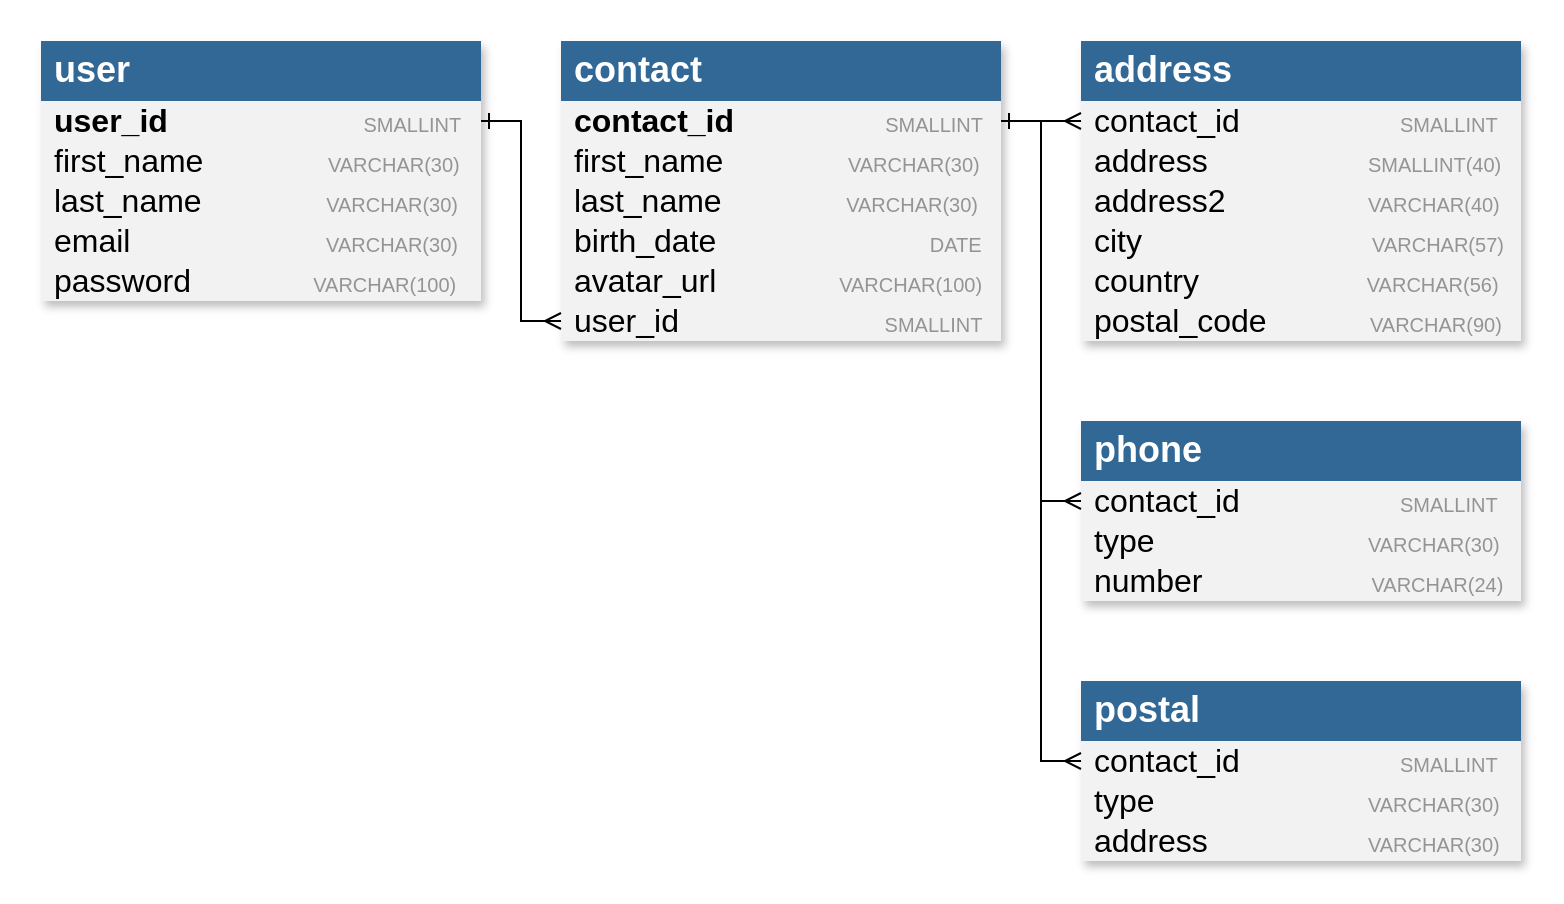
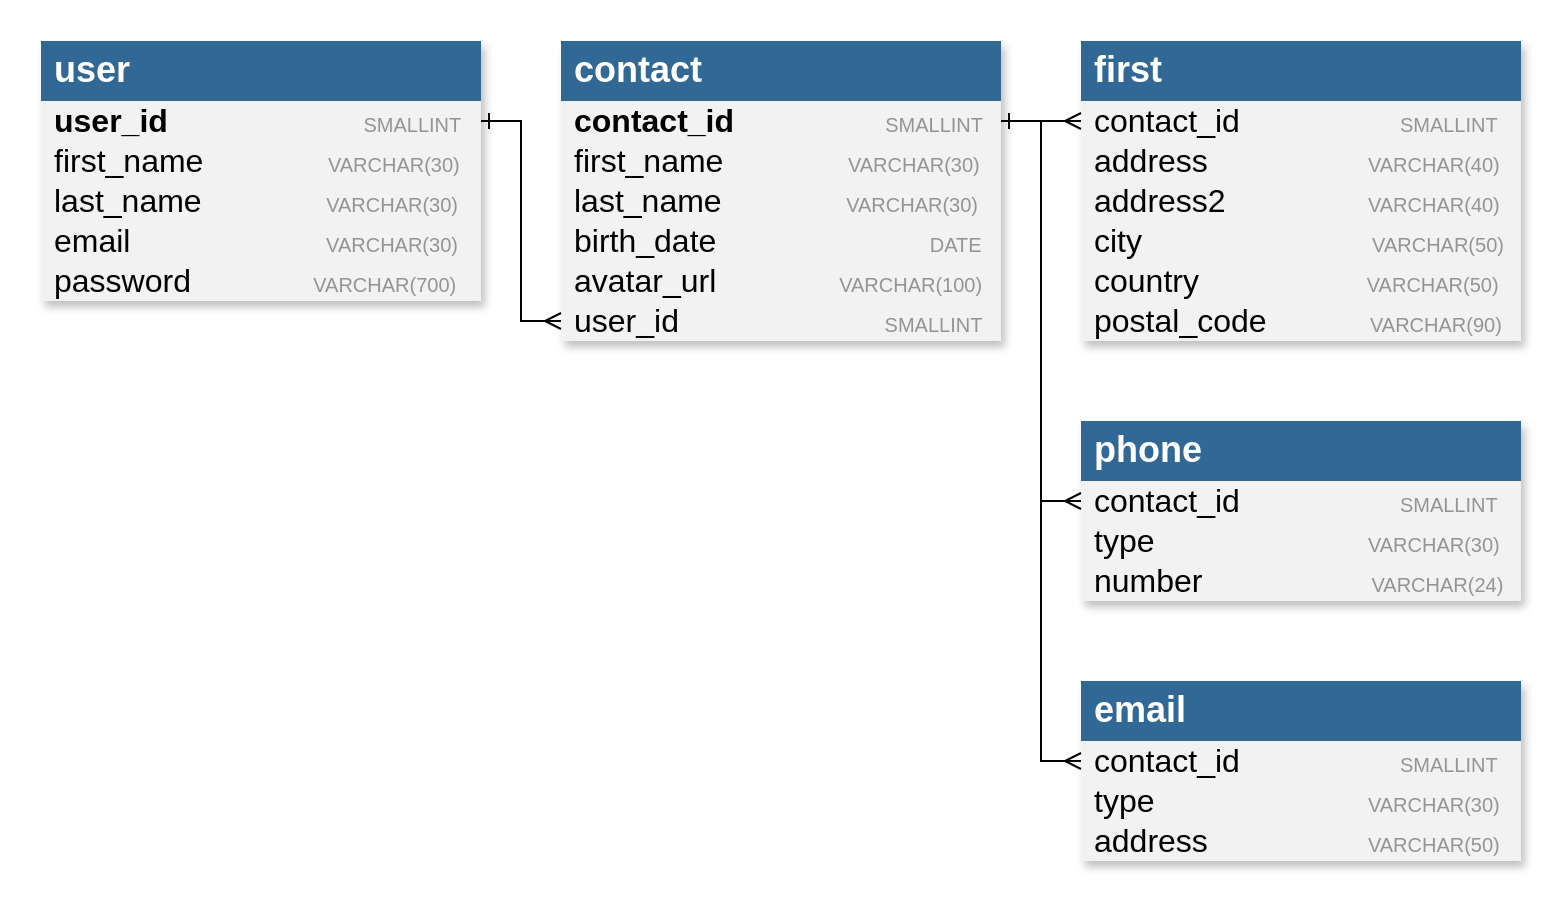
(1152, 71) -> (1128, 71)
(1300, 161) -> (1300, 161)
(1300, 241) -> (1300, 241)
(260, 281) -> (260, 281)
(1300, 281) -> (1300, 281)
(1138, 711) -> (1124, 711)
(1300, 841) -> (1300, 841)
